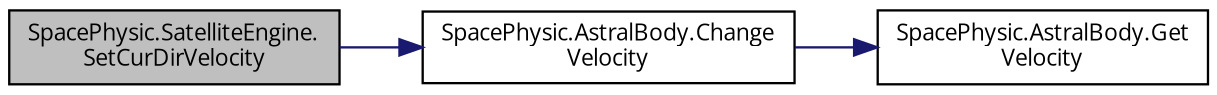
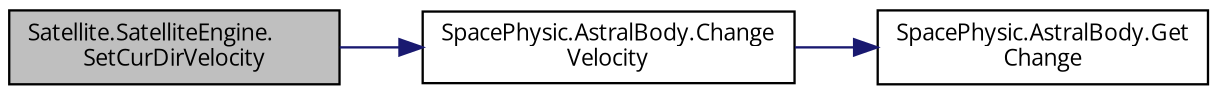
(174, 47) -> (174, 47)
(1043, 47) -> (1043, 47)
